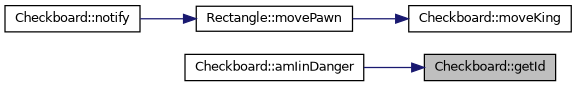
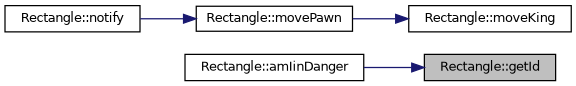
(72, 19) -> (72, 19)
(490, 19) -> (490, 19)
(274, 68) -> (274, 68)
(490, 68) -> (490, 68)
